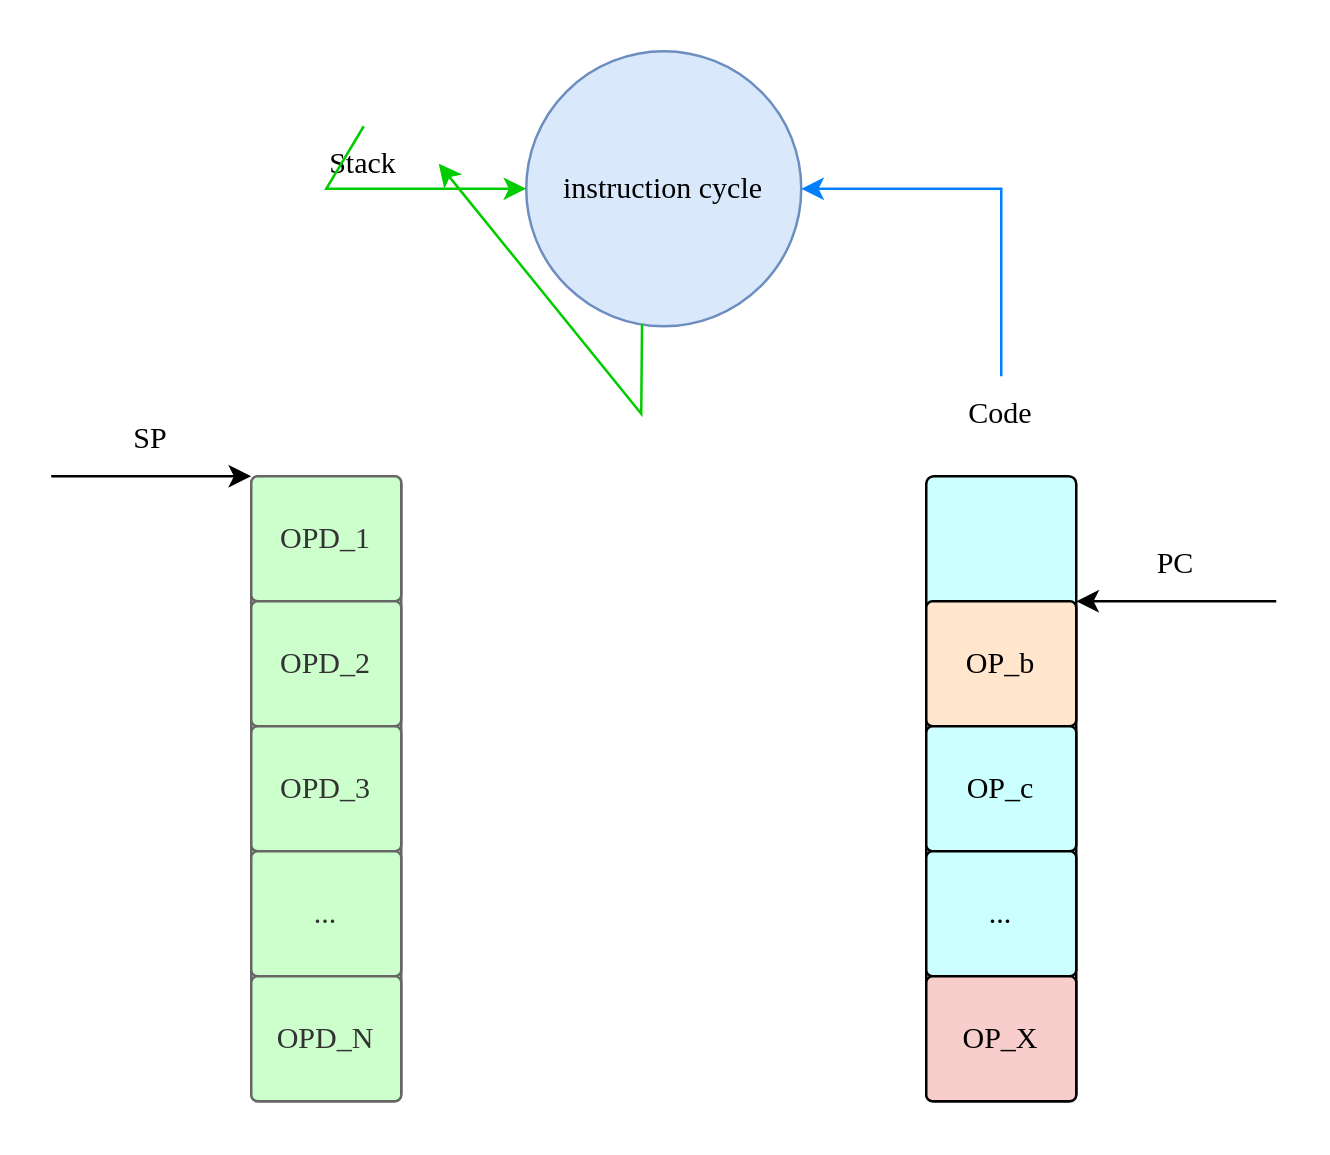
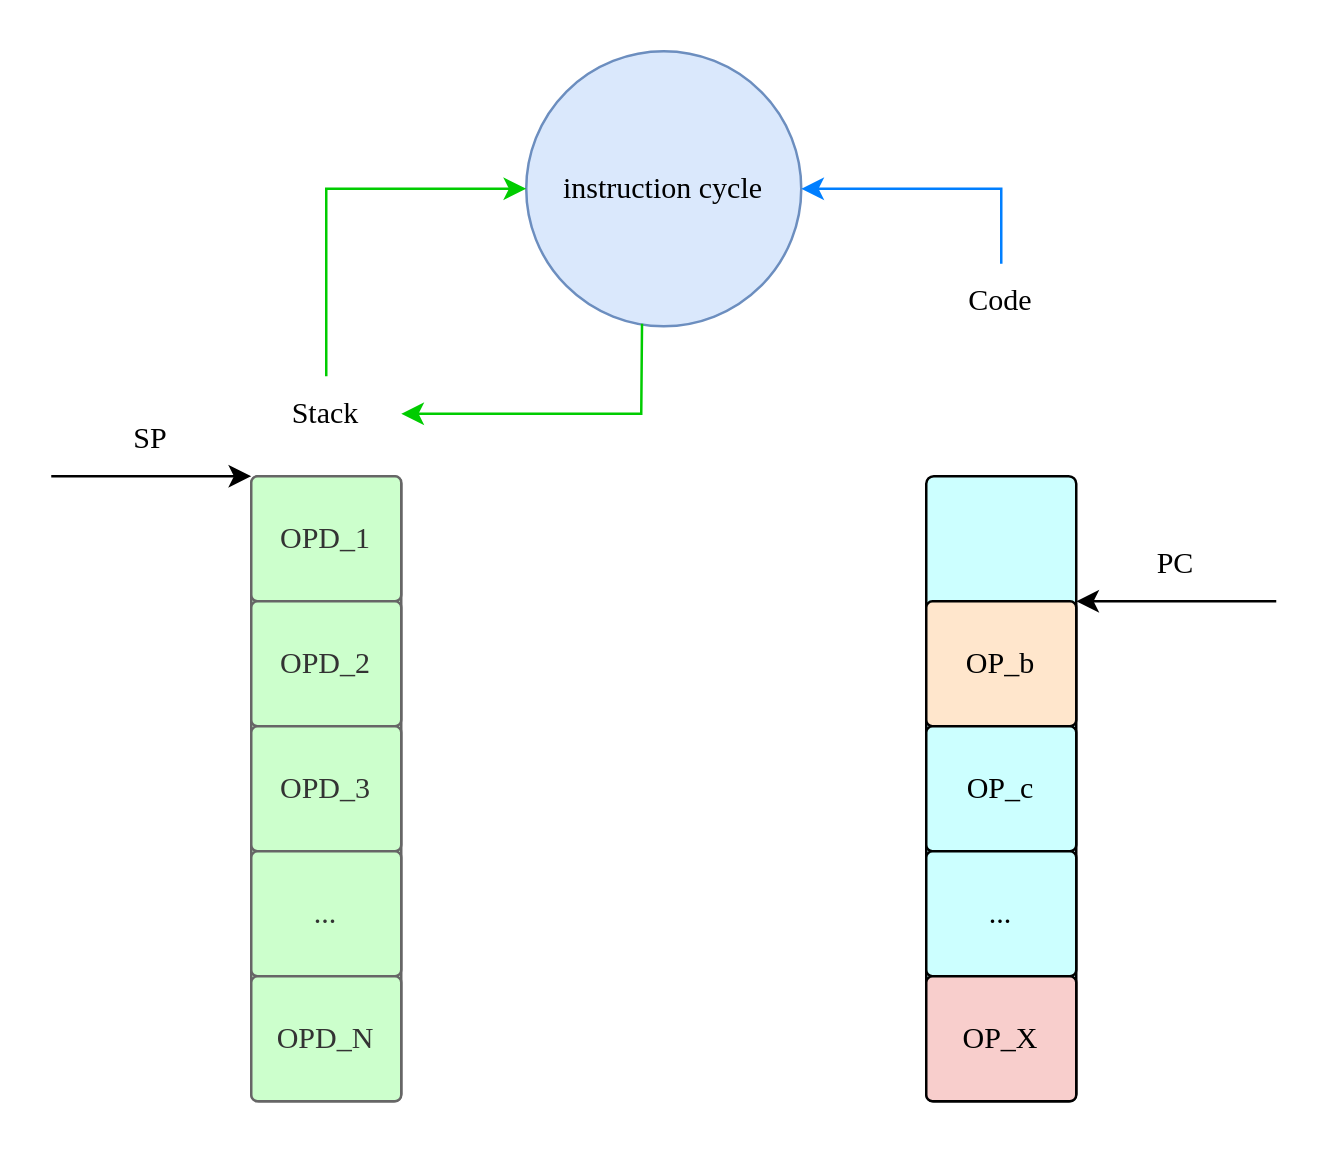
(364, 164) -> (326, 414)
(1001, 414) -> (1001, 301)
